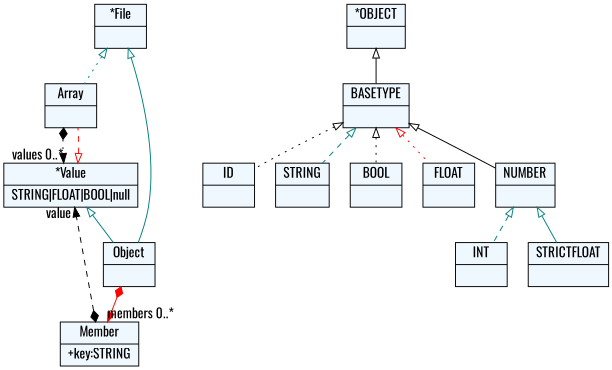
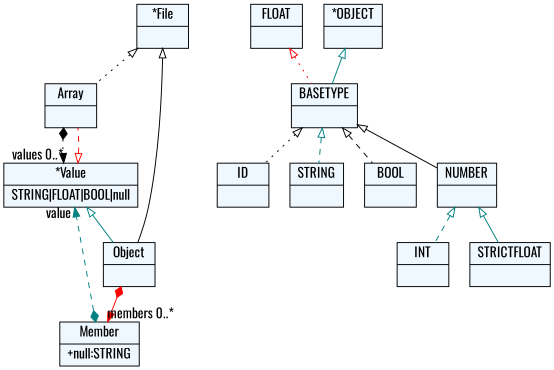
(93, 70) -> (113, 69)
(376, 71) -> (337, 71)
(416, 149) -> (303, 70)
(150, 150) -> (157, 151)
(376, 150) -> (361, 149)
(85, 264) -> (85, 264)
(100, 355) -> (100, 355)
